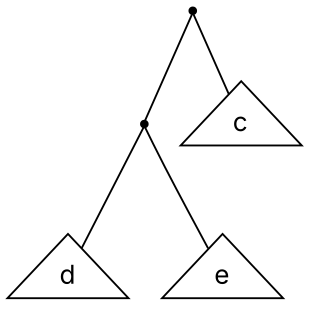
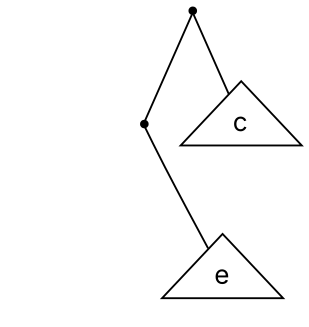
(68, 277) -> none
